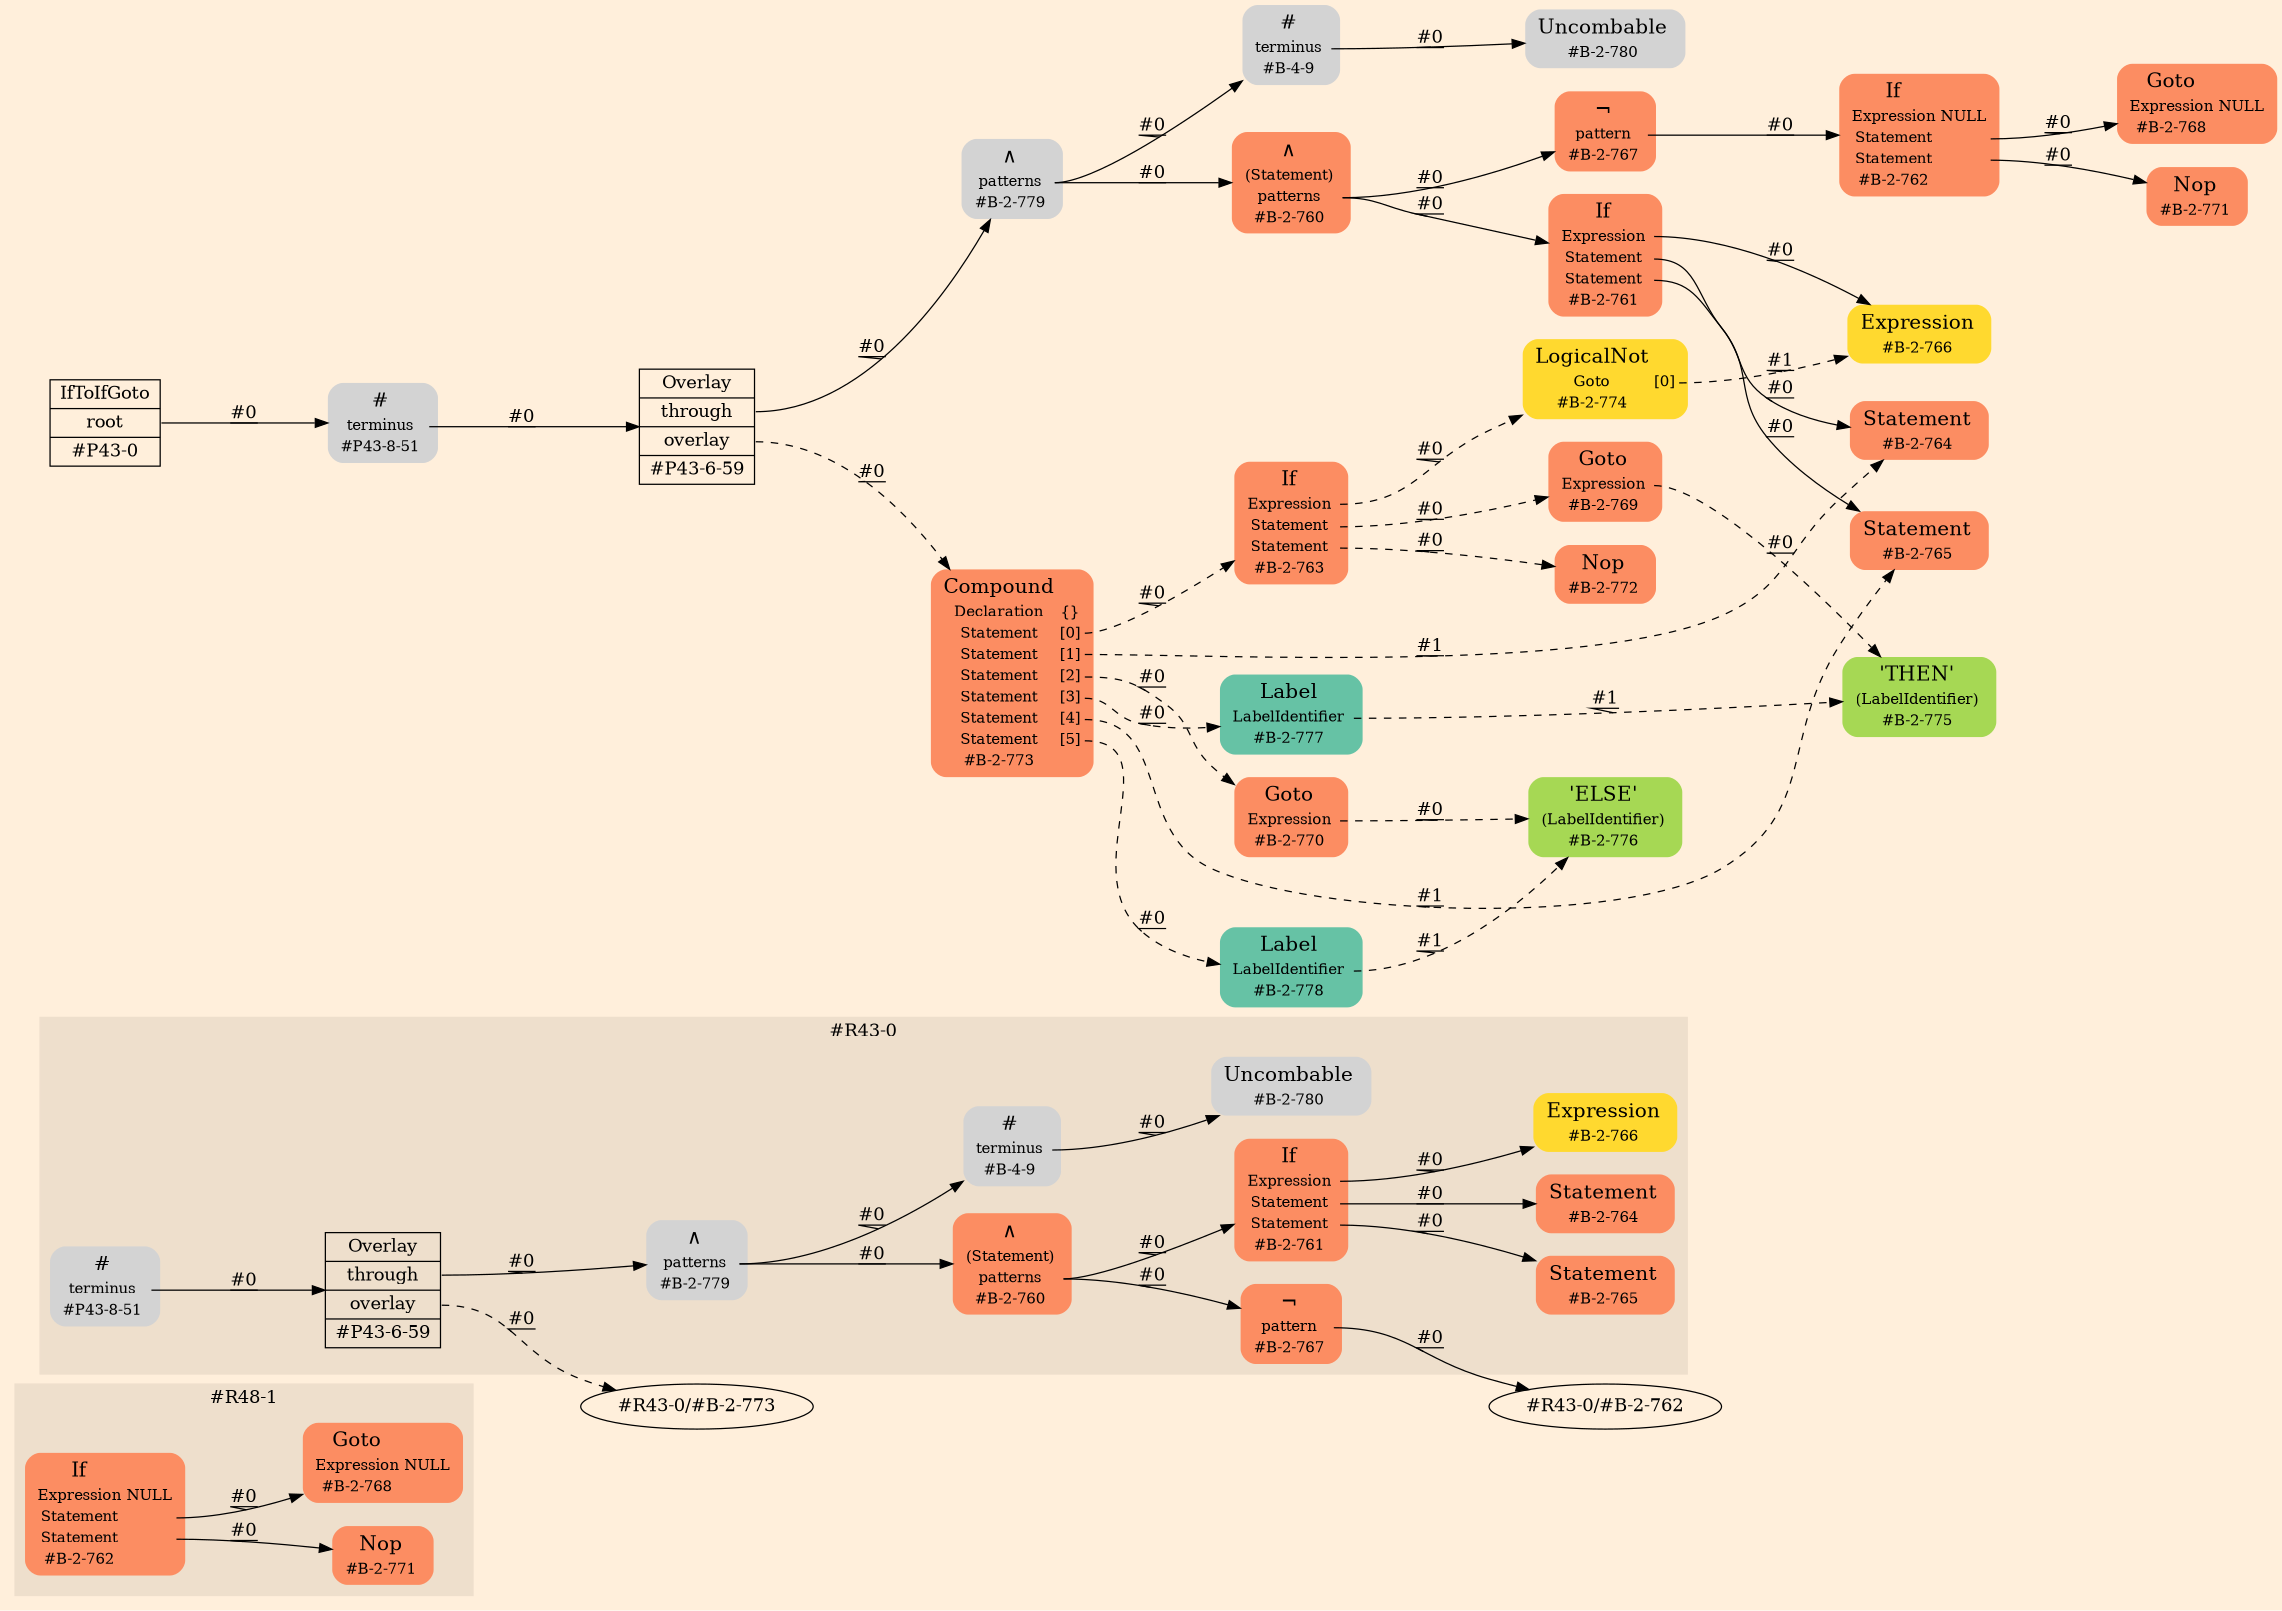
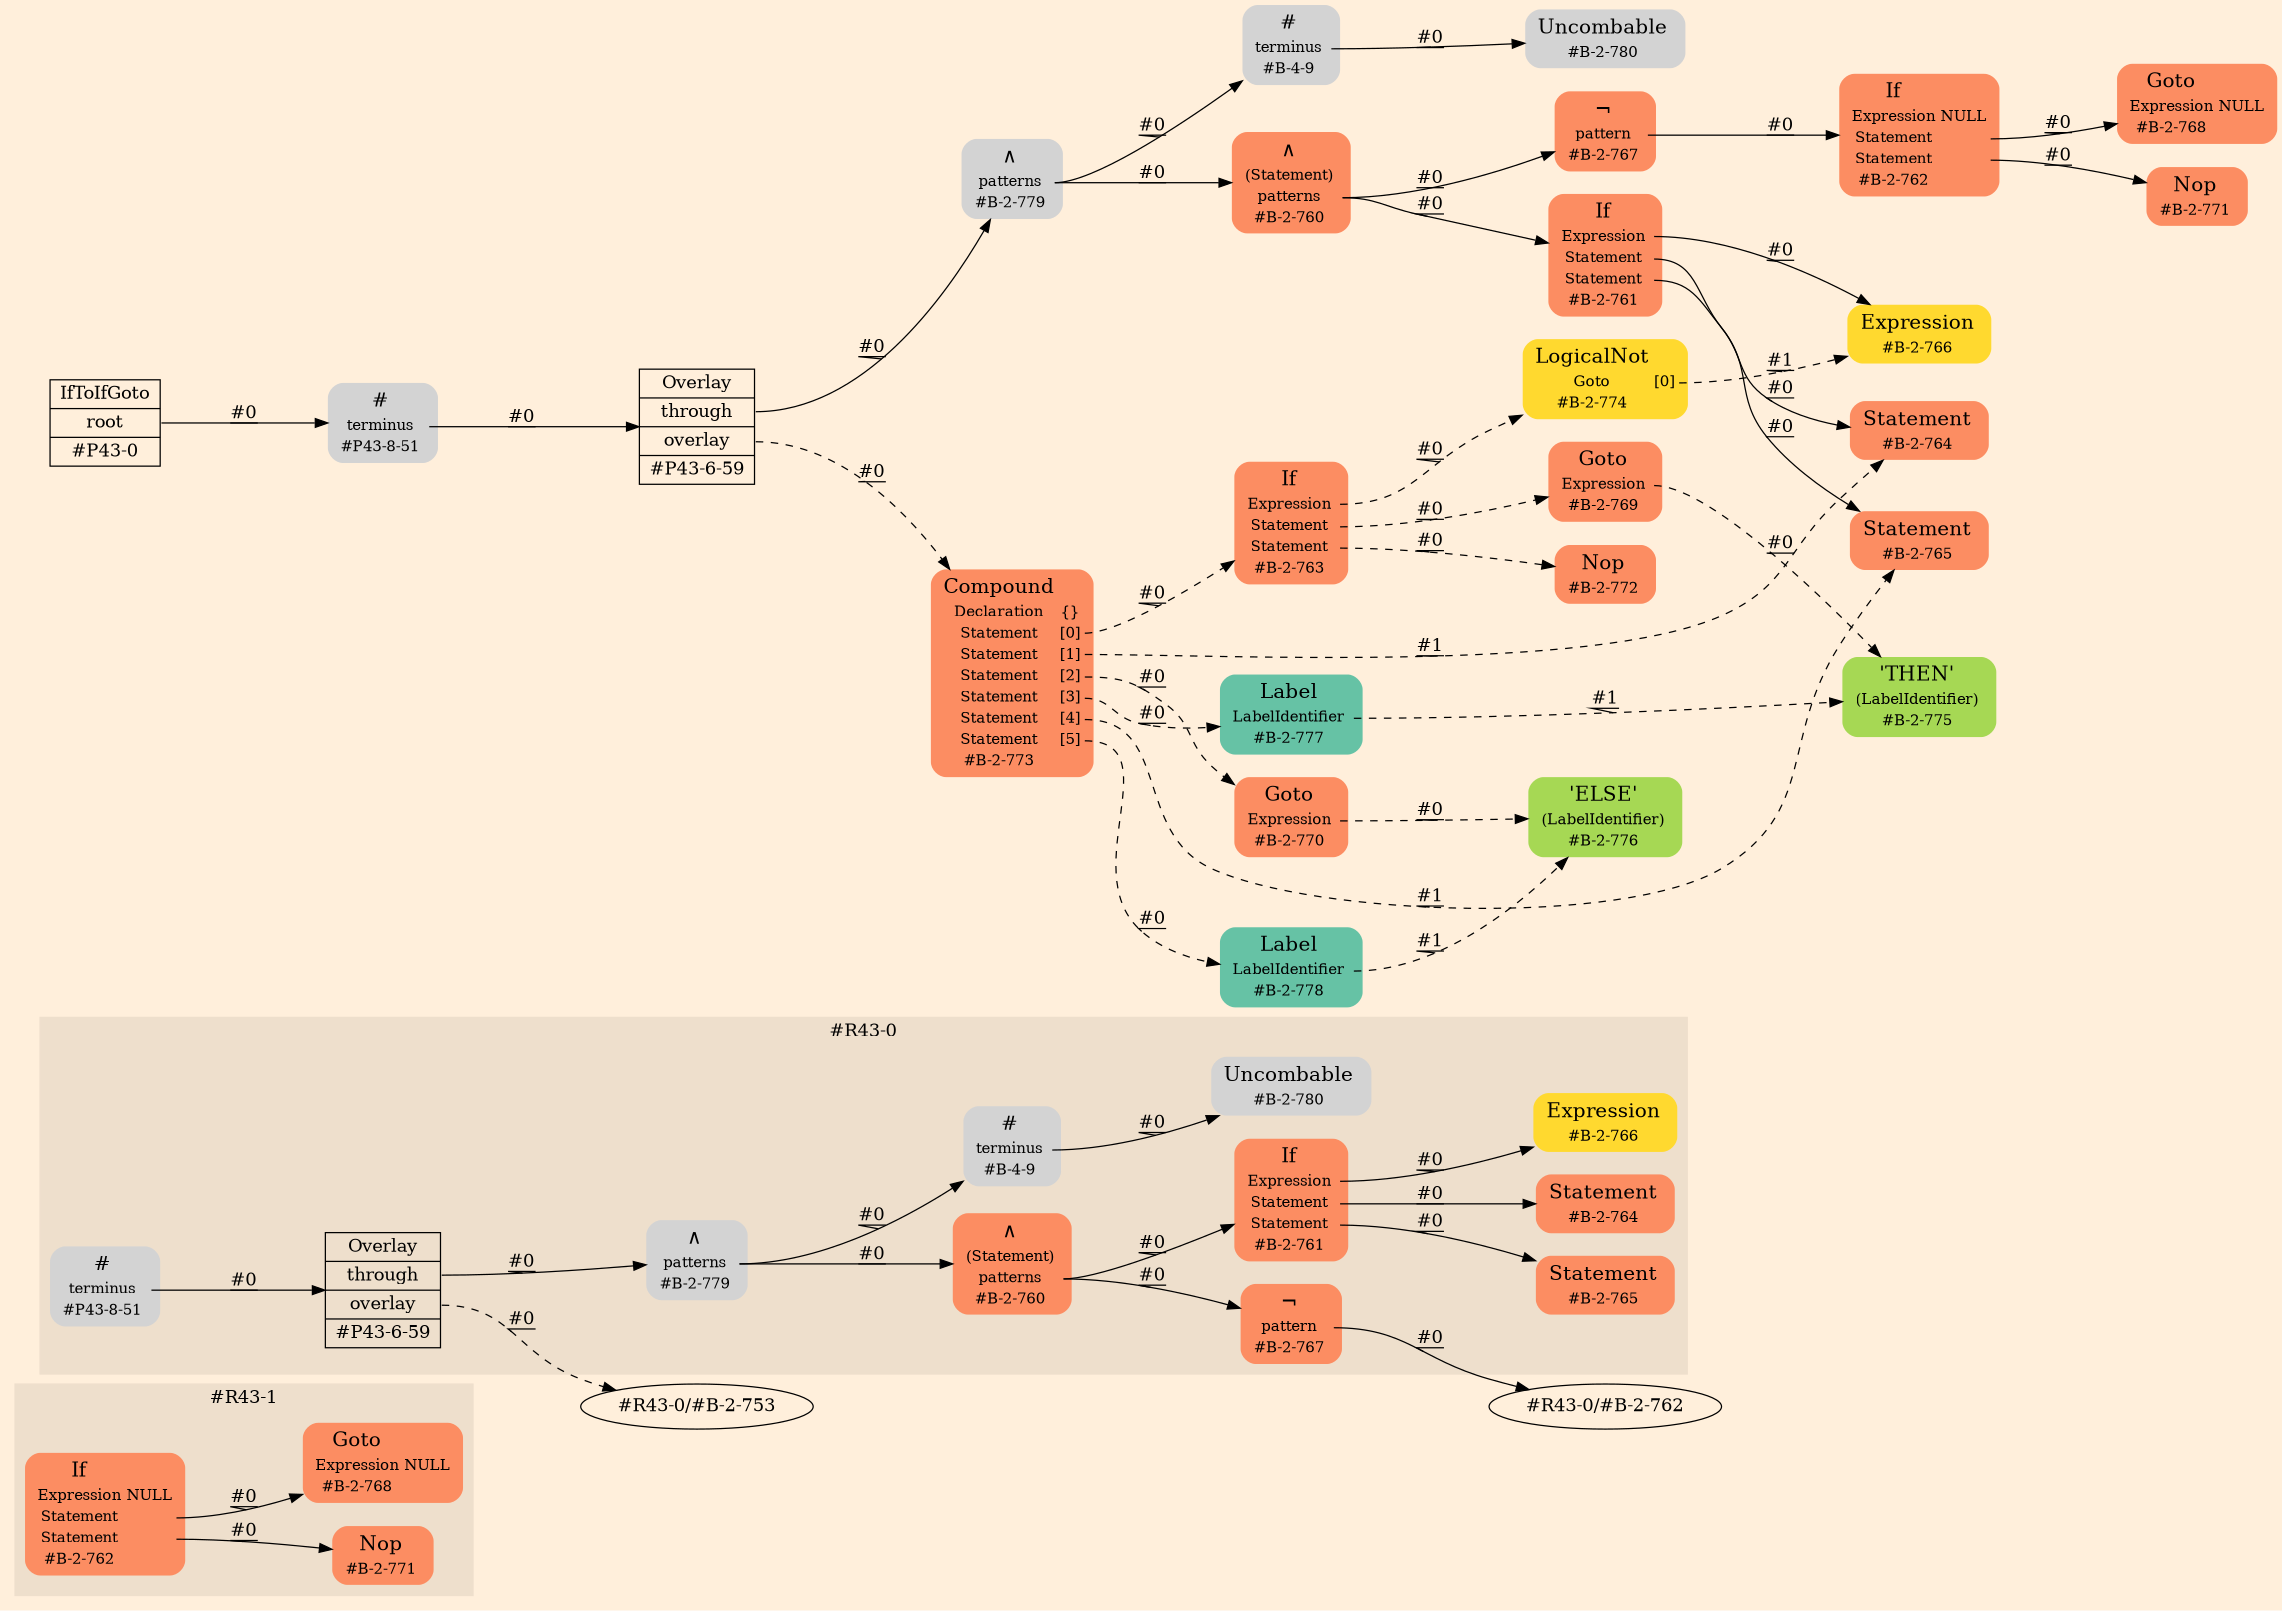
(244, 1398) -> (244, 1398)
(697, 1407) -> (697, 1407)
